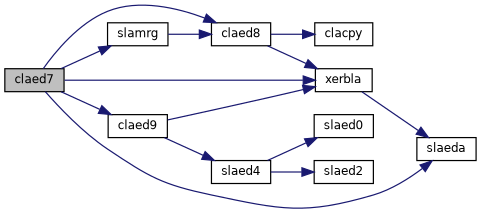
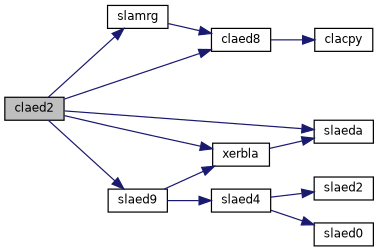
(287, 55) -> none
(34, 80) -> (34, 109)
(138, 126) -> (138, 201)
